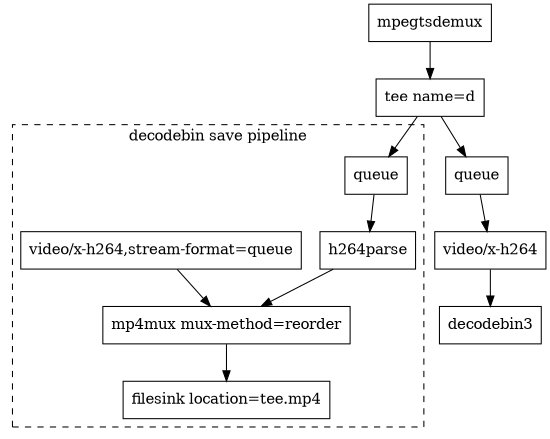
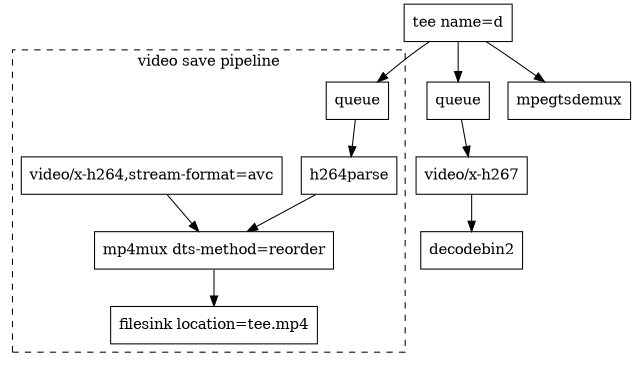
(430, 55) -> (511, 58)
(218, 137) -> (209, 62)
(161, 250) -> (152, 176)
(490, 250) -> (472, 176)
(226, 325) -> (214, 250)
(490, 325) -> (472, 250)
